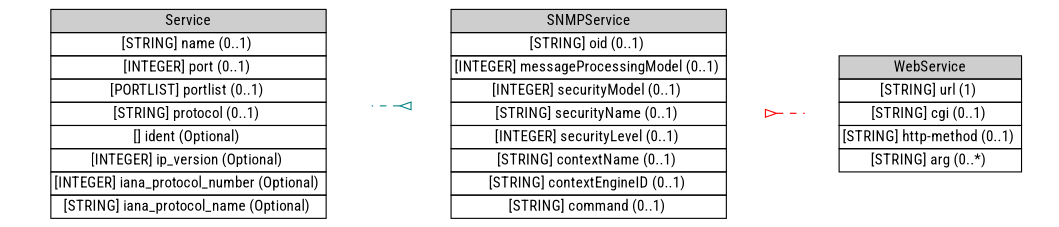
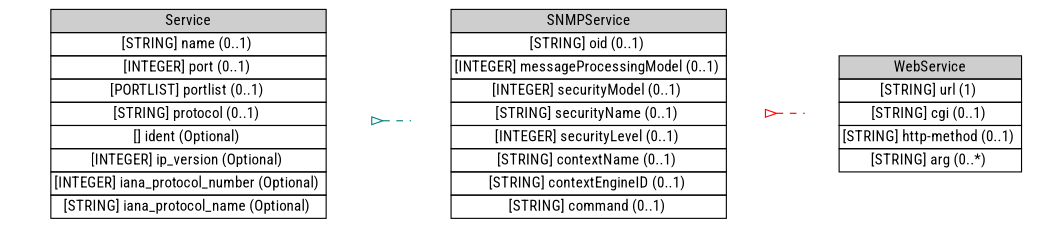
(386, 106) -> (397, 121)
